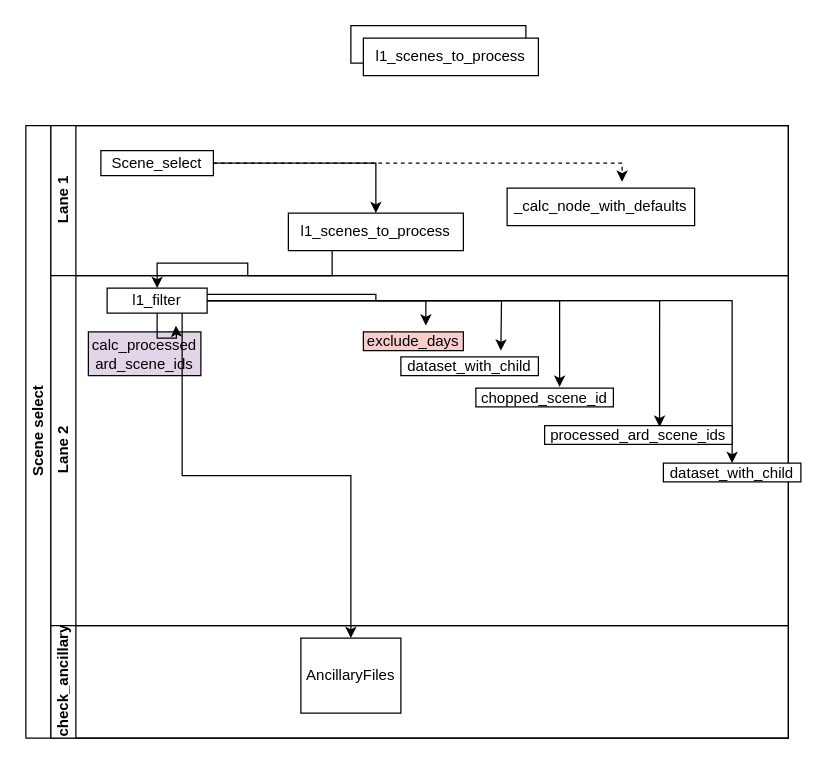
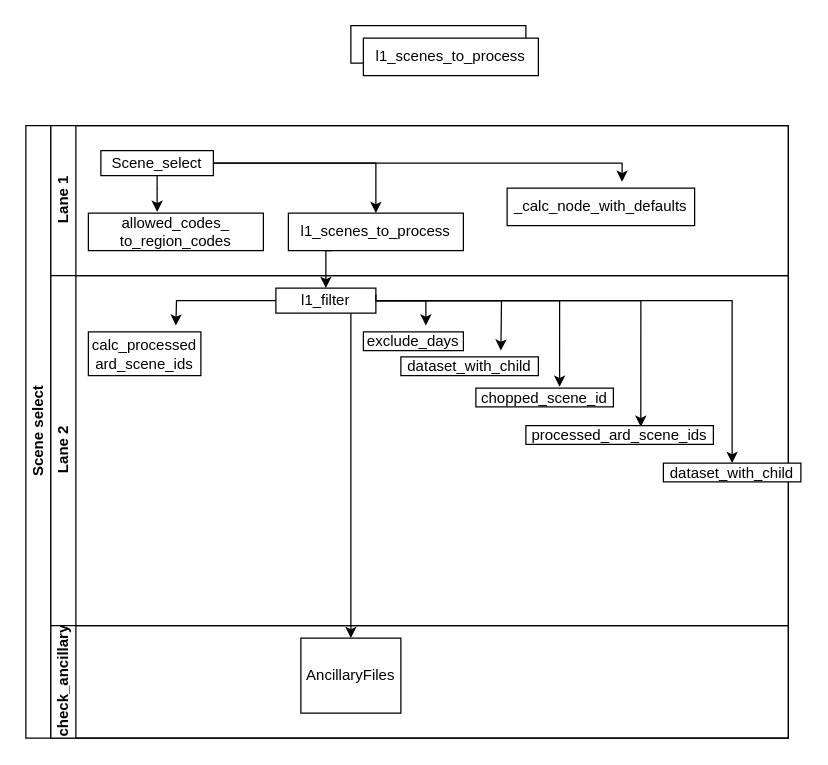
(505, 163) -> (505, 163)
none -> (157, 200)
none -> (176, 232)
(157, 301) -> (326, 301)
(413, 341) -> (413, 341)
(144, 354) -> (144, 354)
(638, 435) -> (619, 435)
